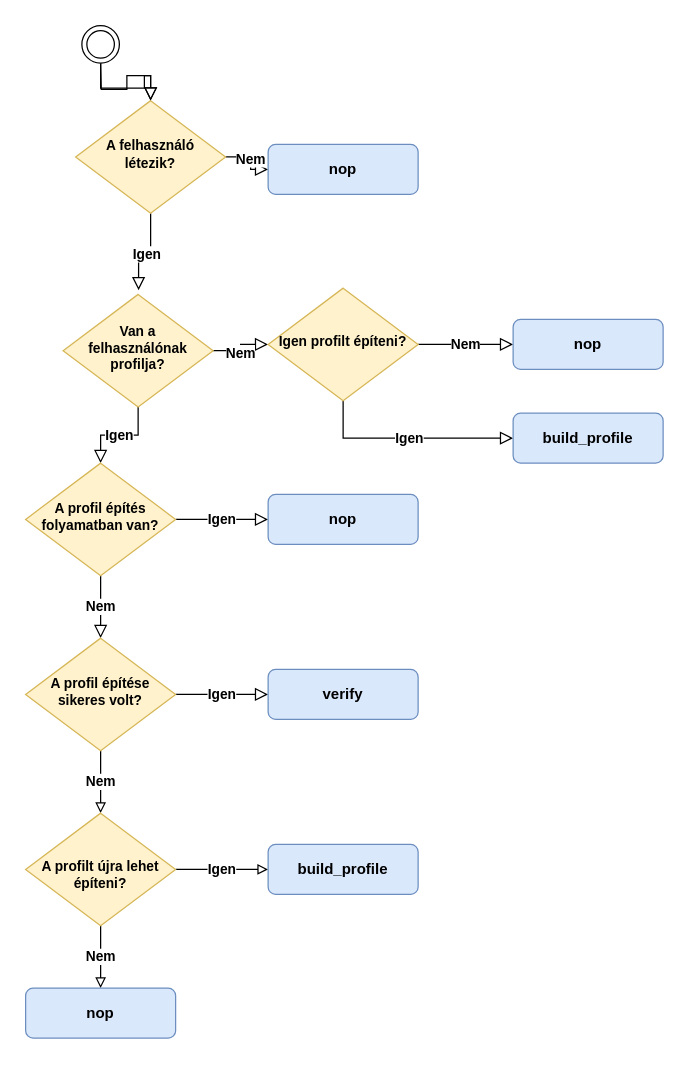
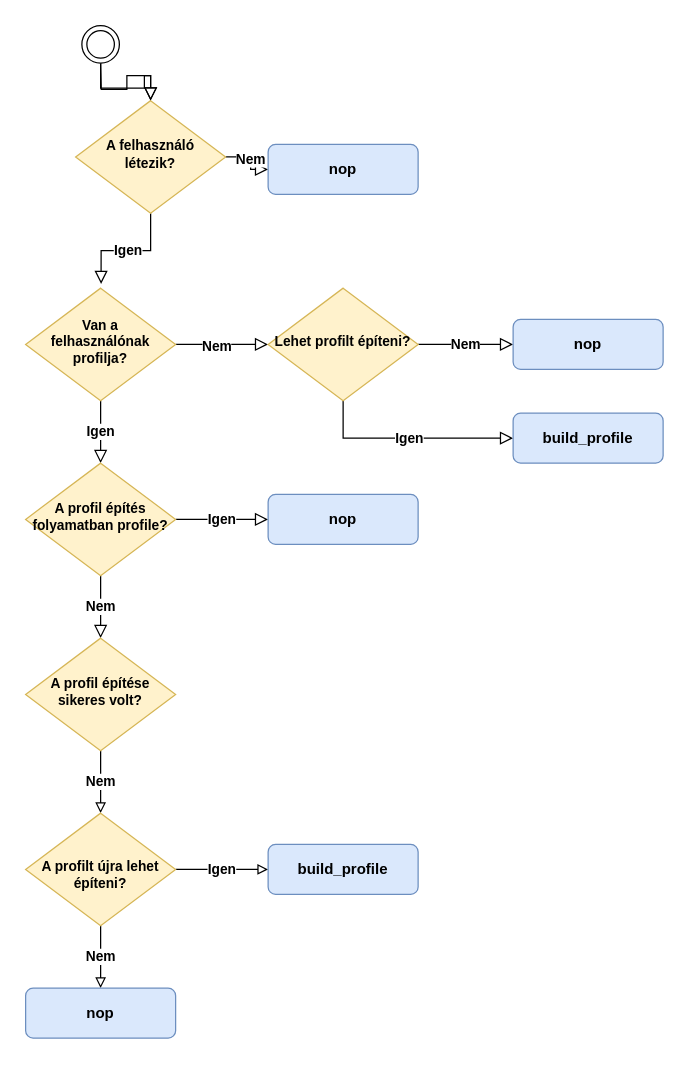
(343, 342) -> (343, 342)
(138, 351) -> (101, 344)
(101, 517) -> (101, 517)
(215, 694) -> none
(343, 694) -> none
